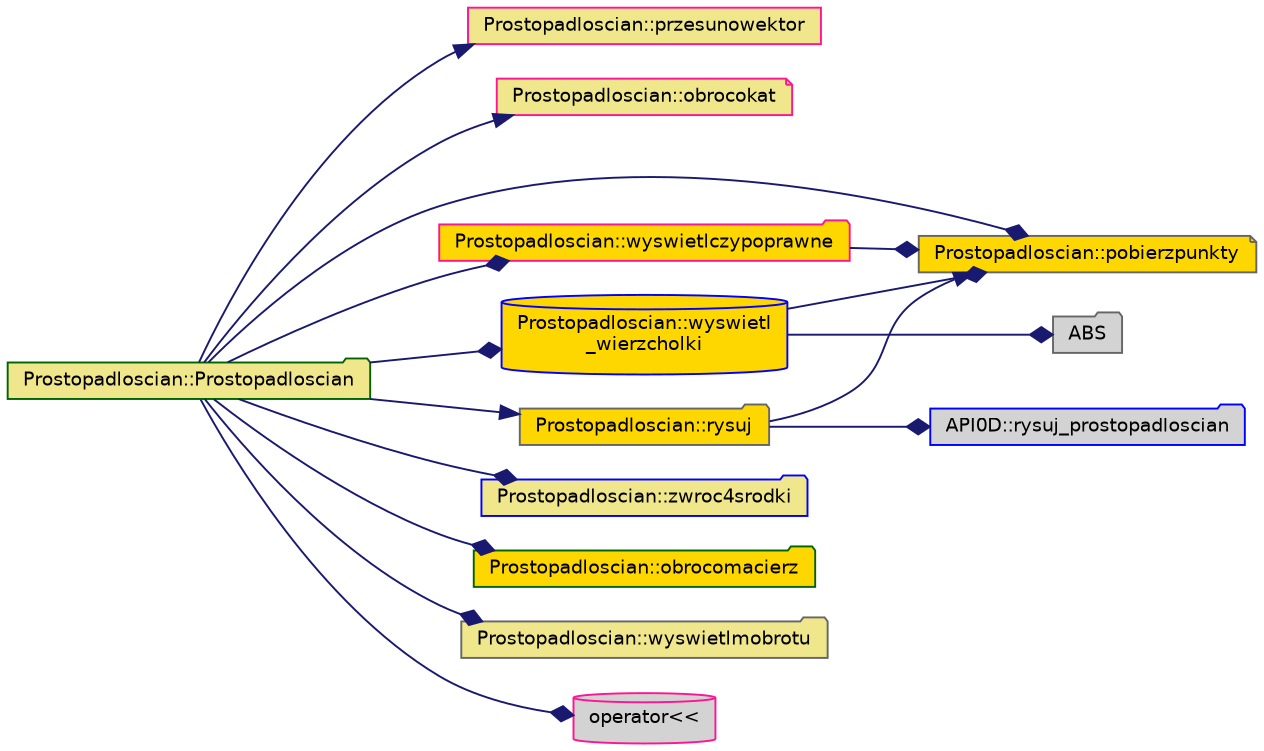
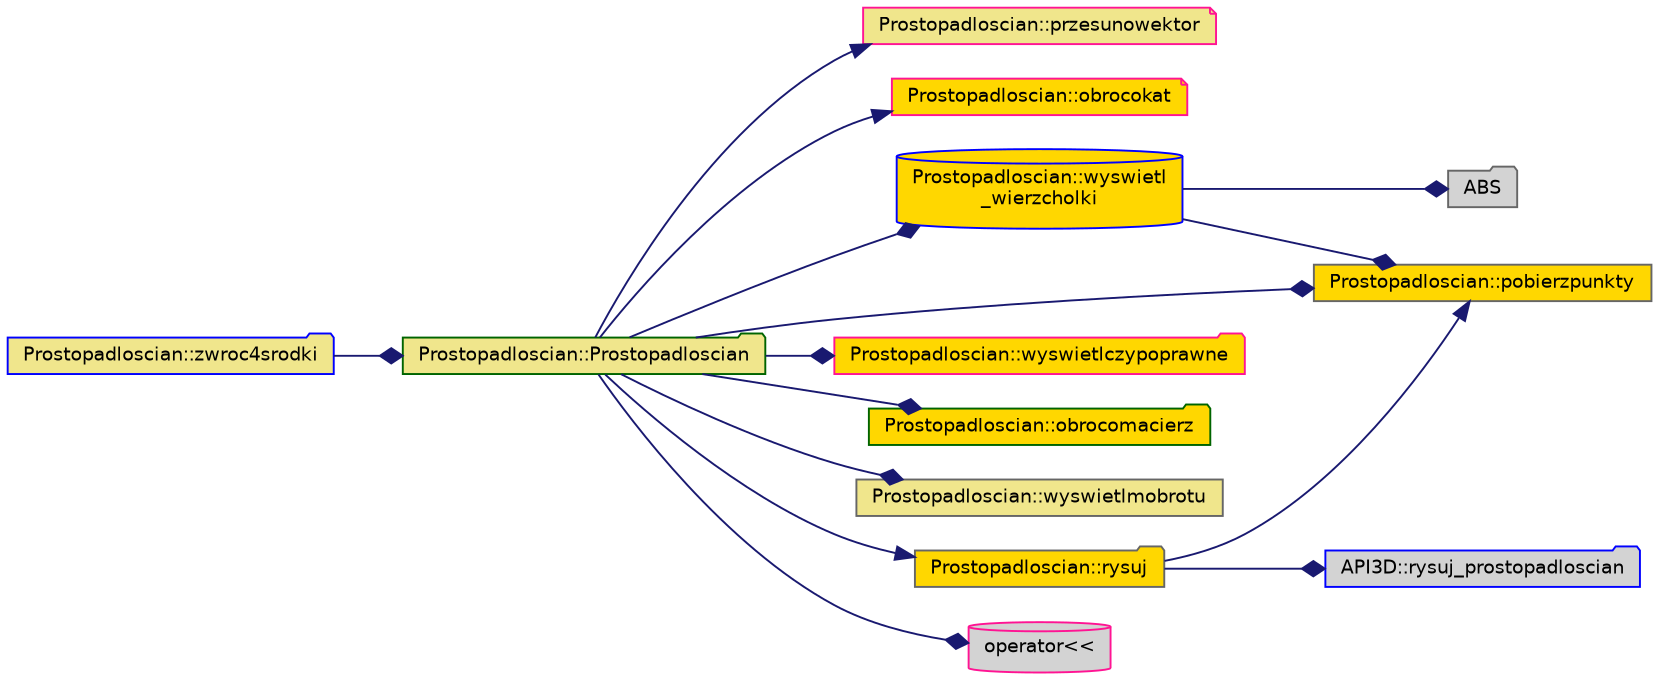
(644, 26) -> (1040, 26)
(644, 97) -> (1040, 97)
(872, 249) -> none
(1088, 254) -> (1483, 283)
(1088, 427) -> (1483, 569)
(365, 442) -> (357, 356)
(644, 640) -> (1040, 498)
